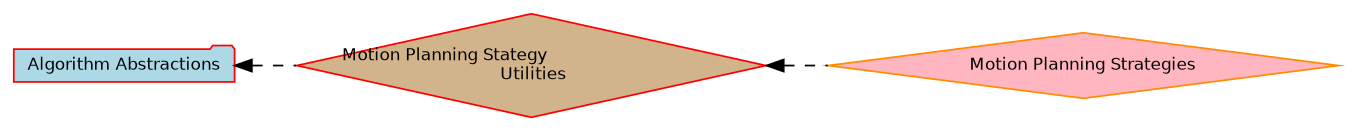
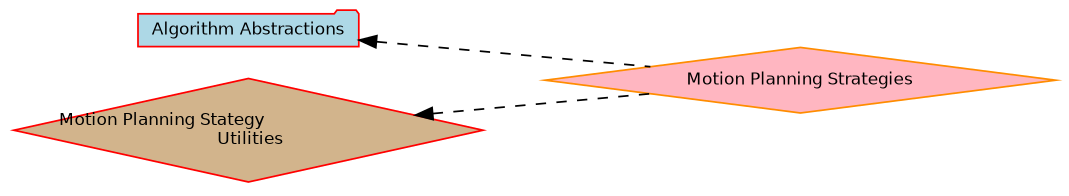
(274, 66) -> (514, 54)
